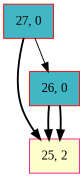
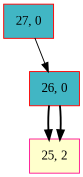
(18, 86) -> none
